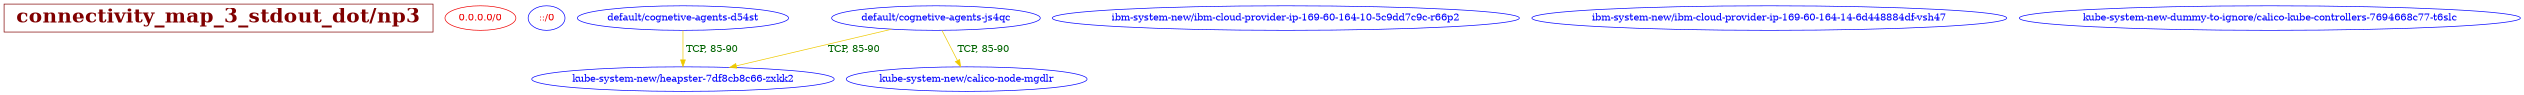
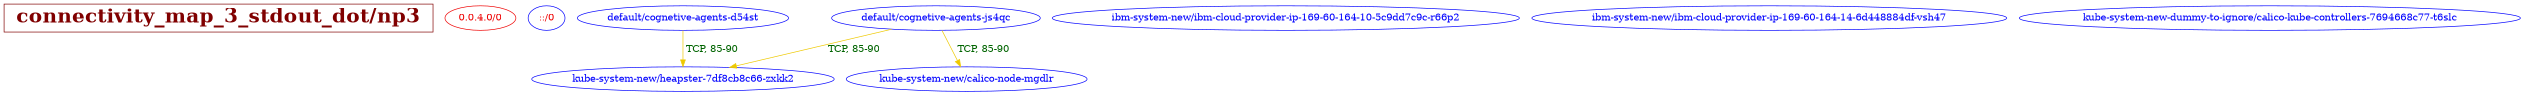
(480, 18) -> (480, 18)
